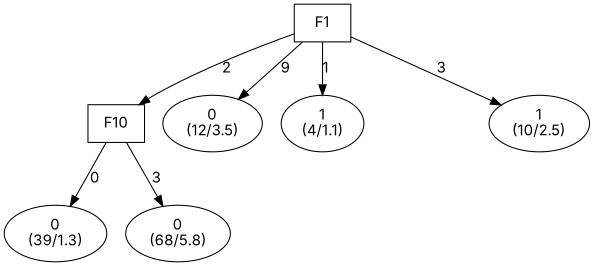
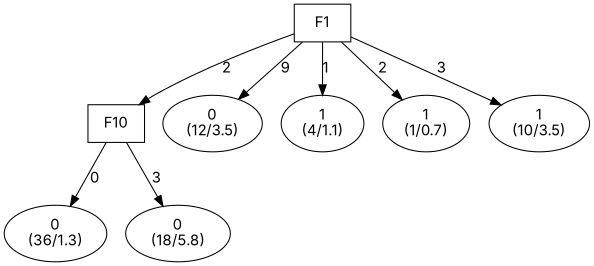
none -> (426, 124)
(539, 124) -> (539, 124)
(56, 234) -> (56, 234)
(178, 234) -> (178, 234)
